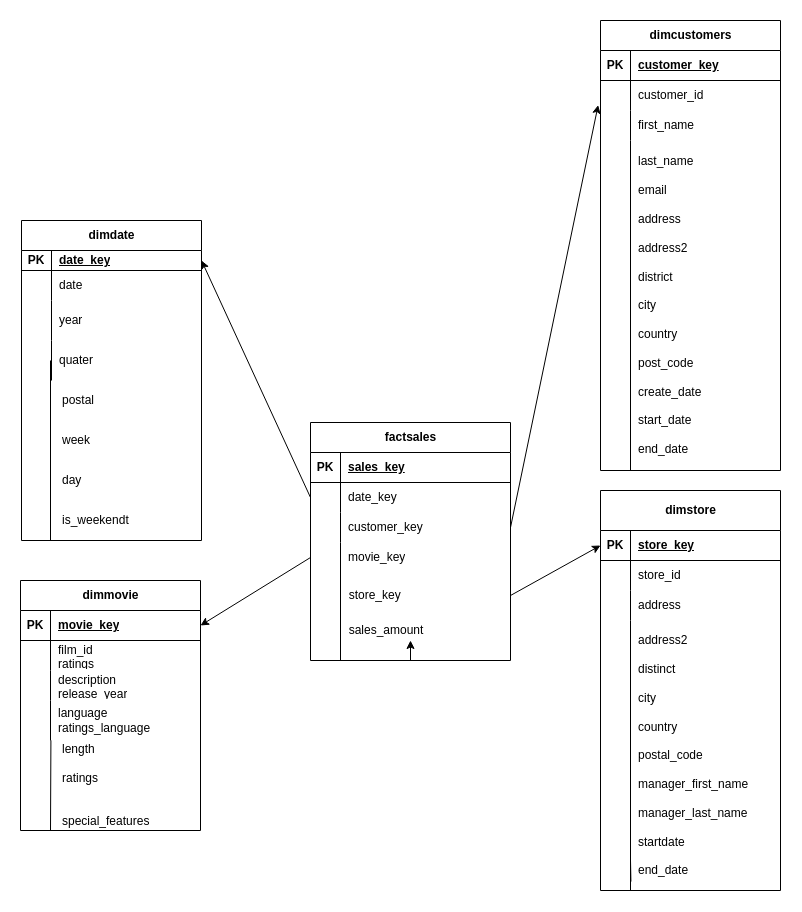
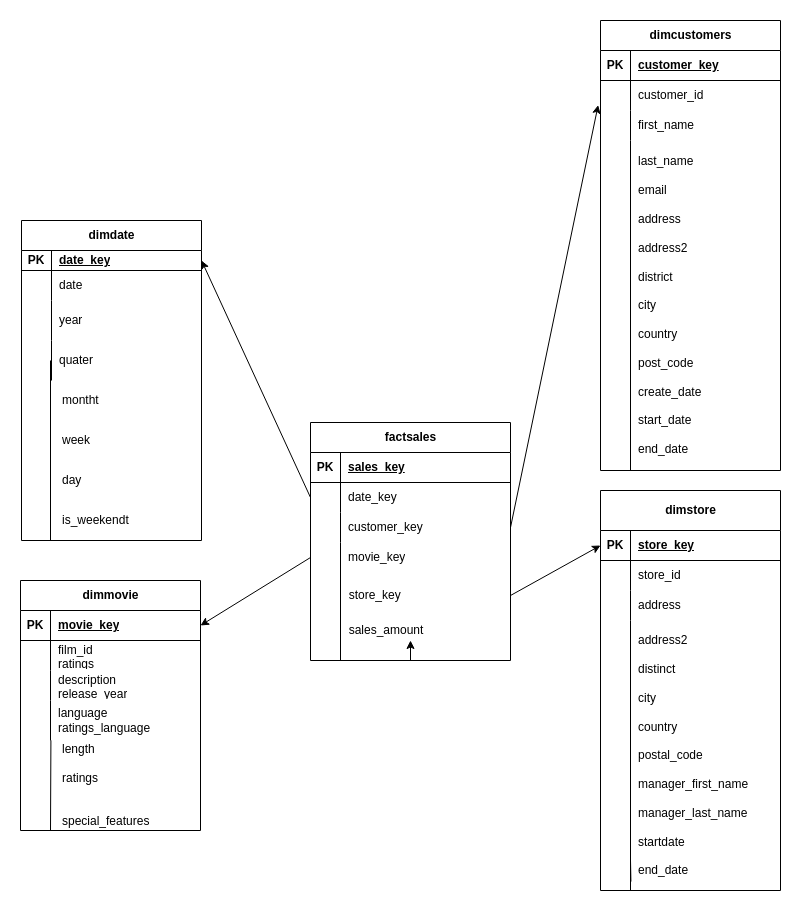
(81, 401) -> (83, 401)
